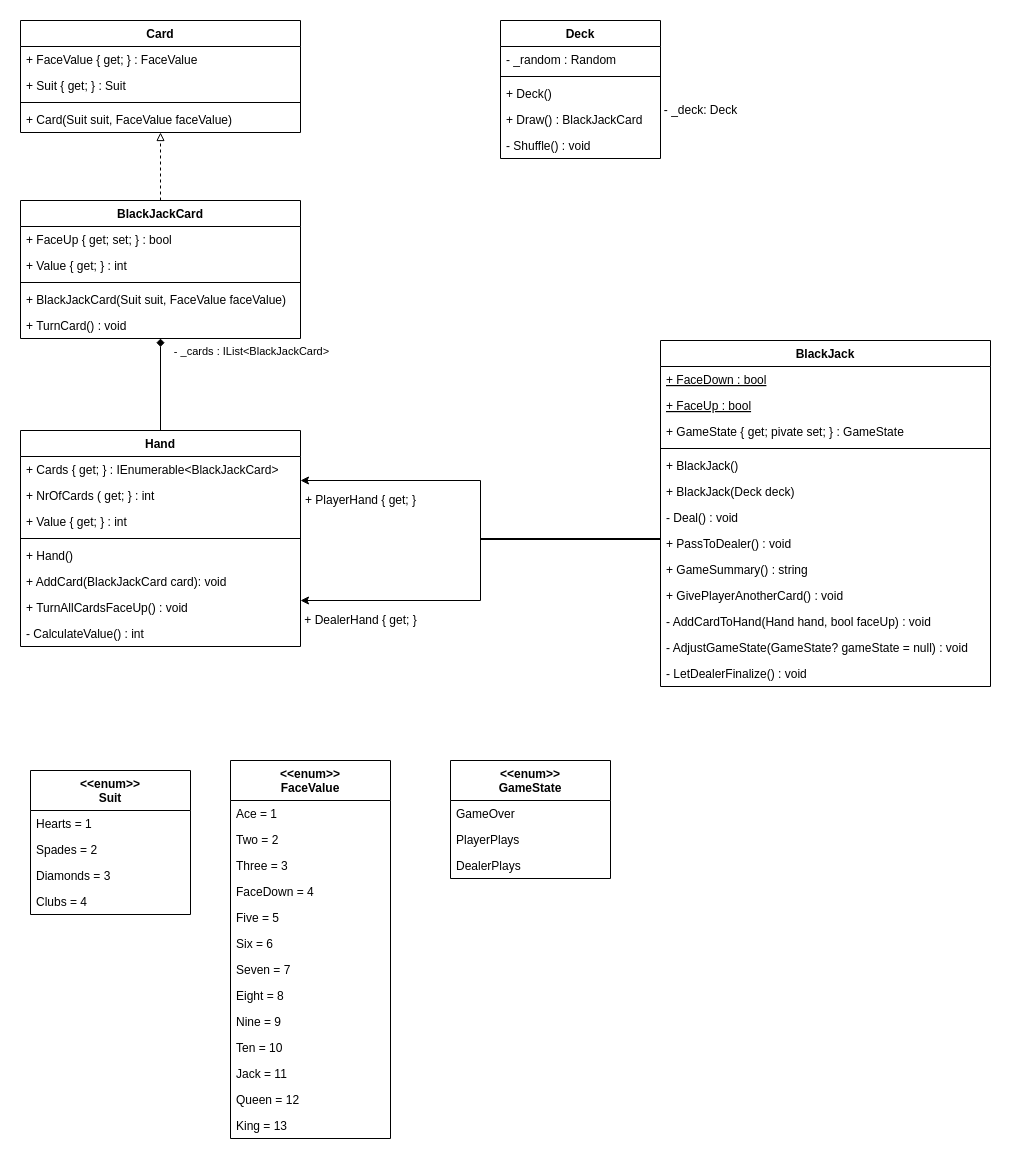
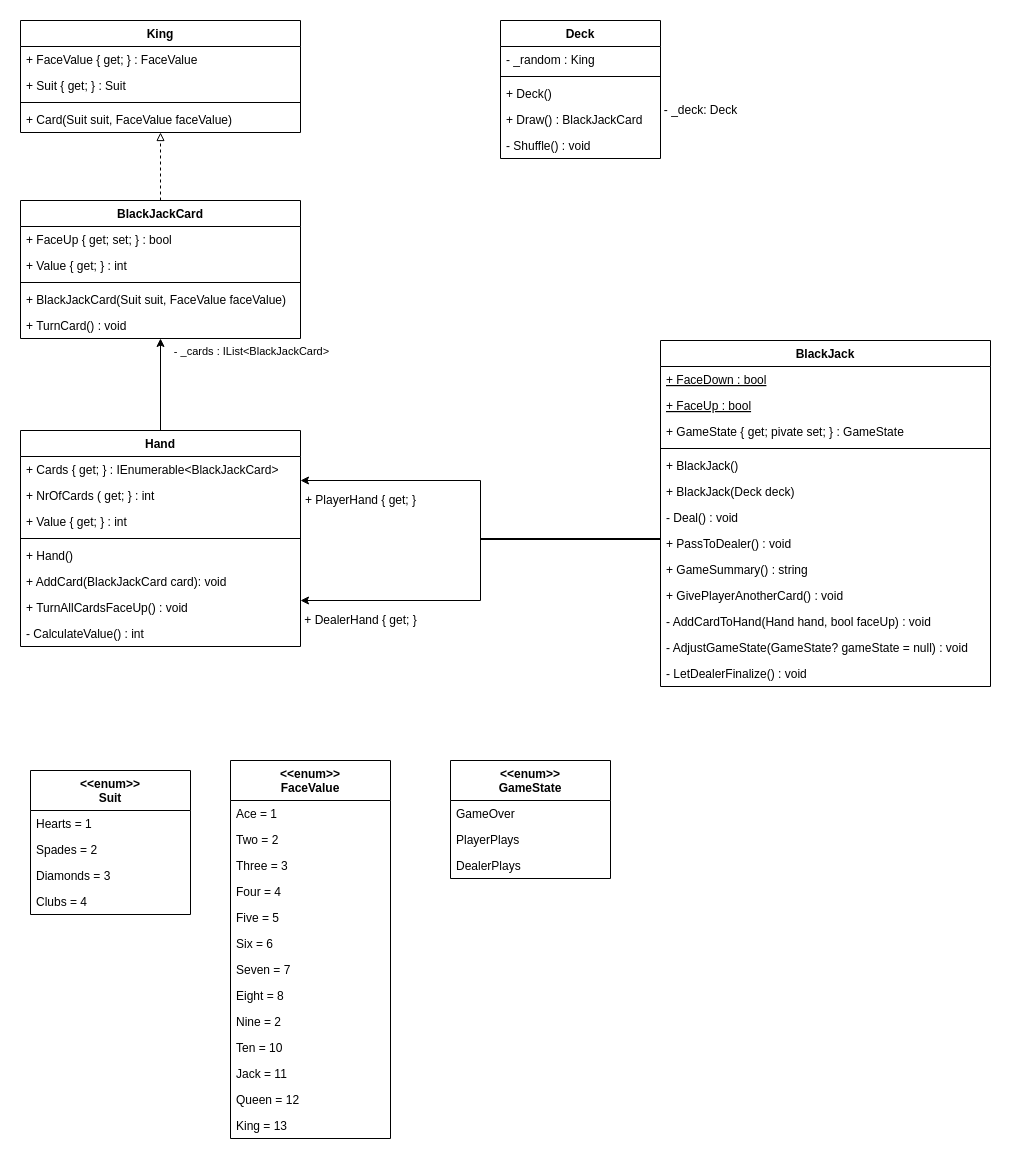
(160, 34) -> (160, 34)
(560, 60) -> (552, 60)
(161, 347) -> (161, 346)
(273, 892) -> (260, 892)
(258, 1022) -> (258, 1022)
